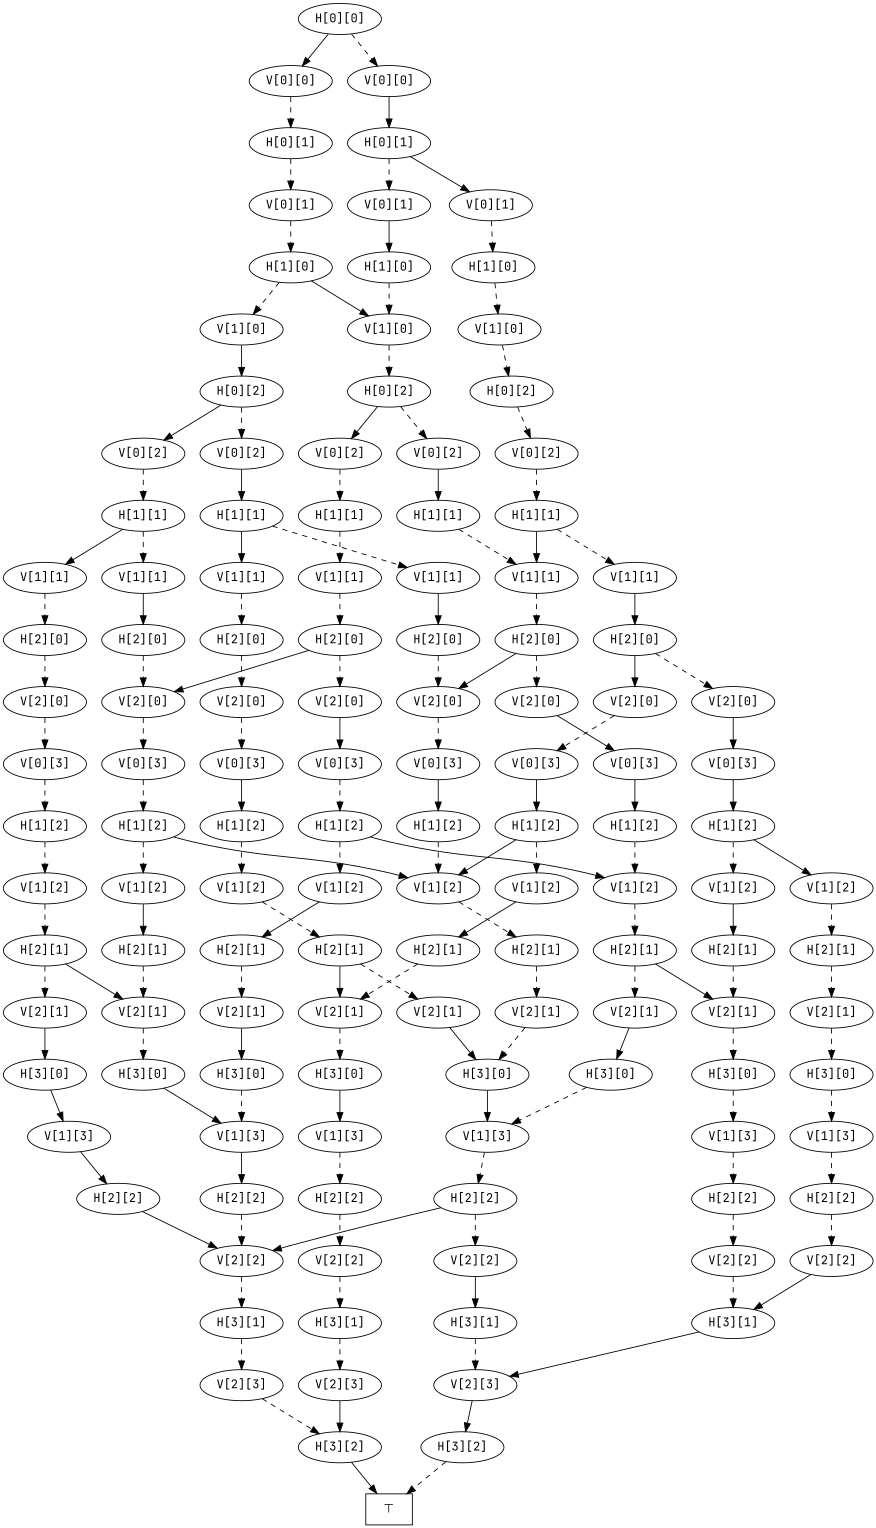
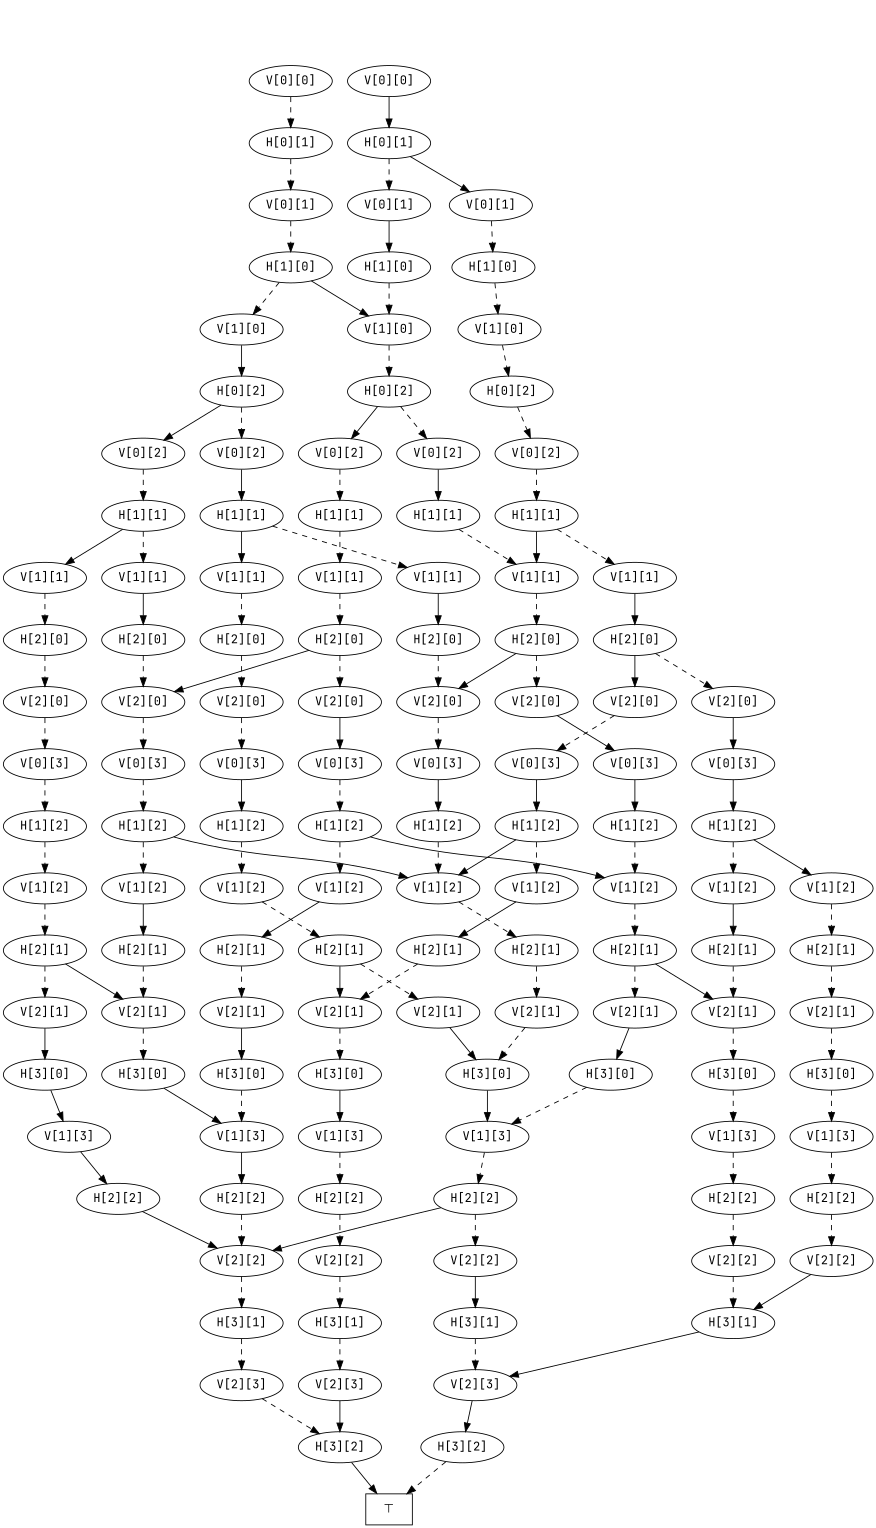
(340, 19) -> none
